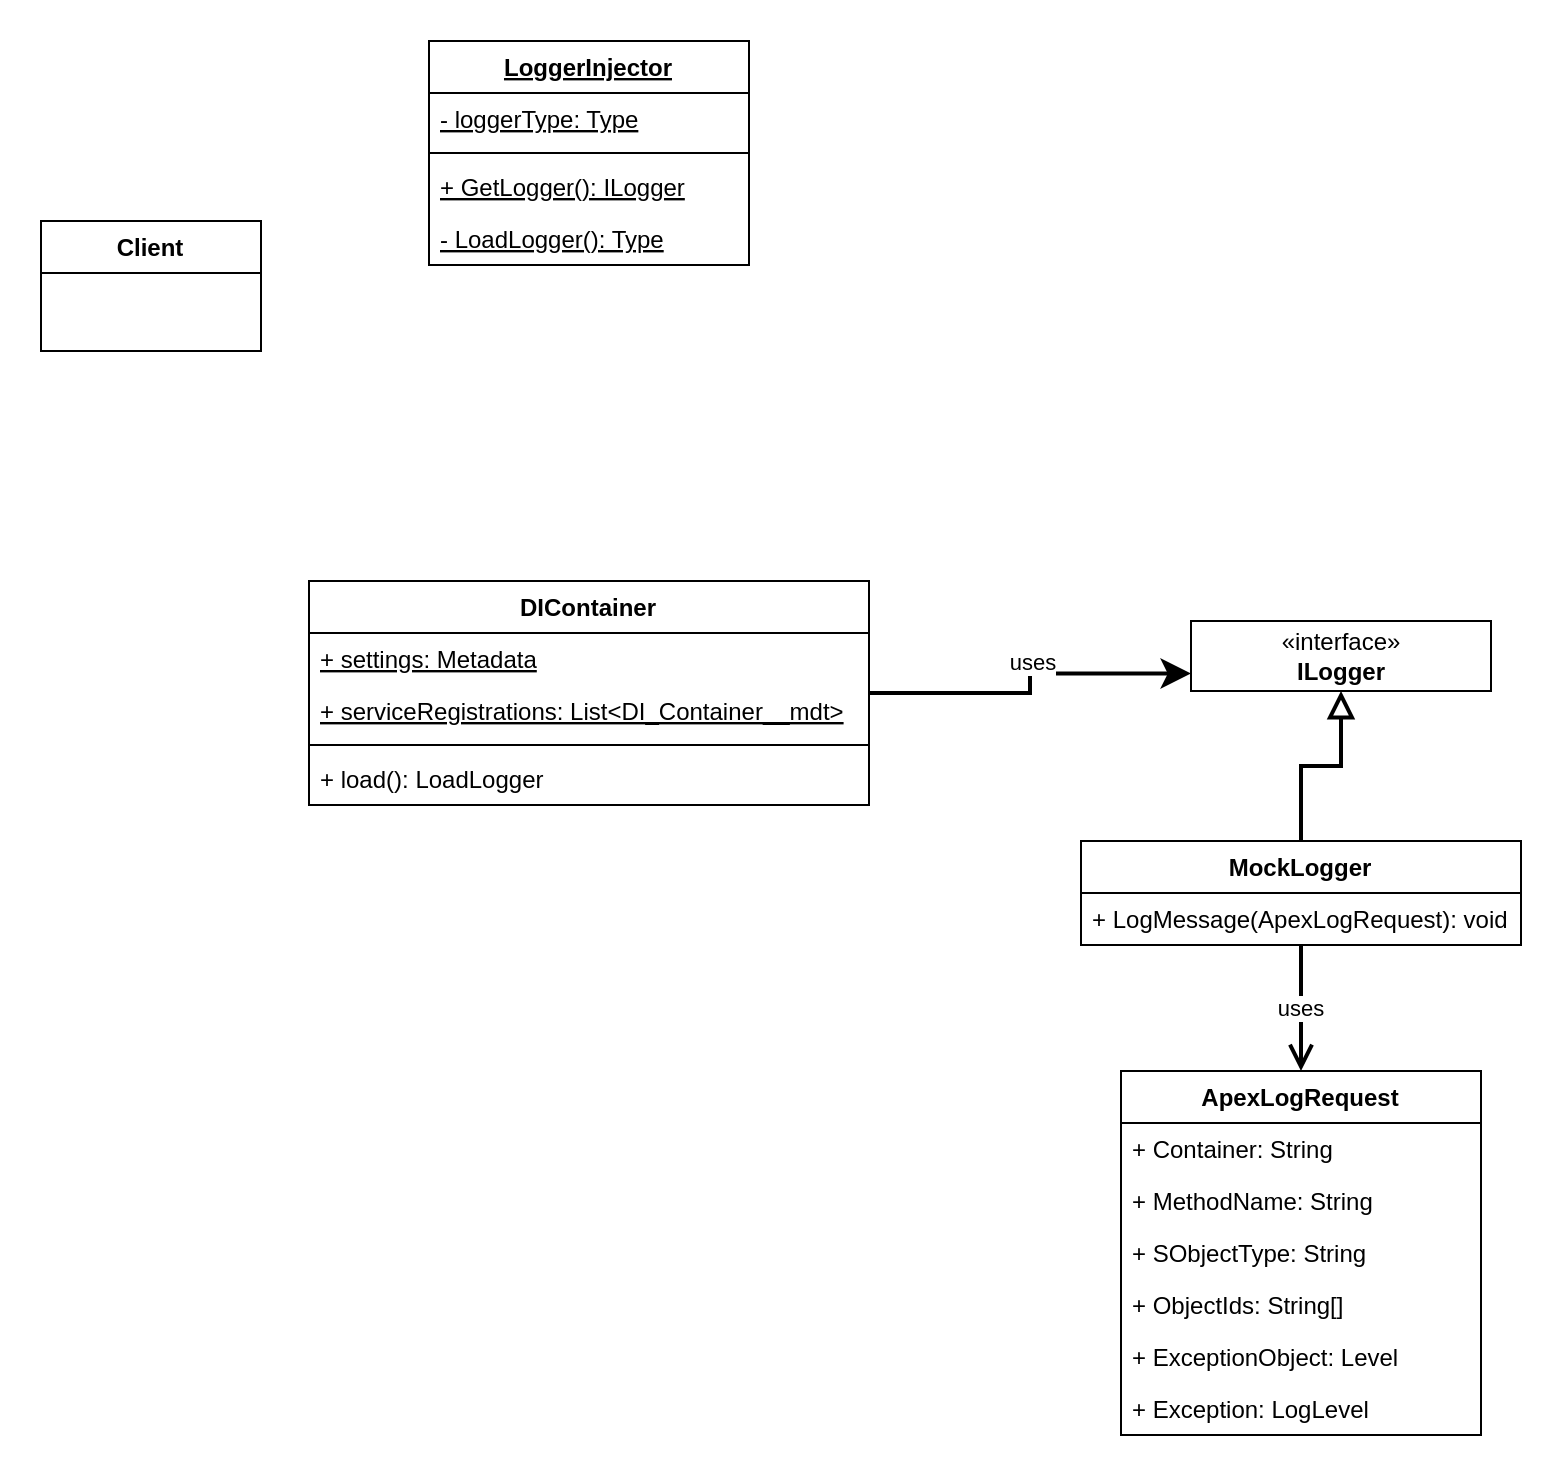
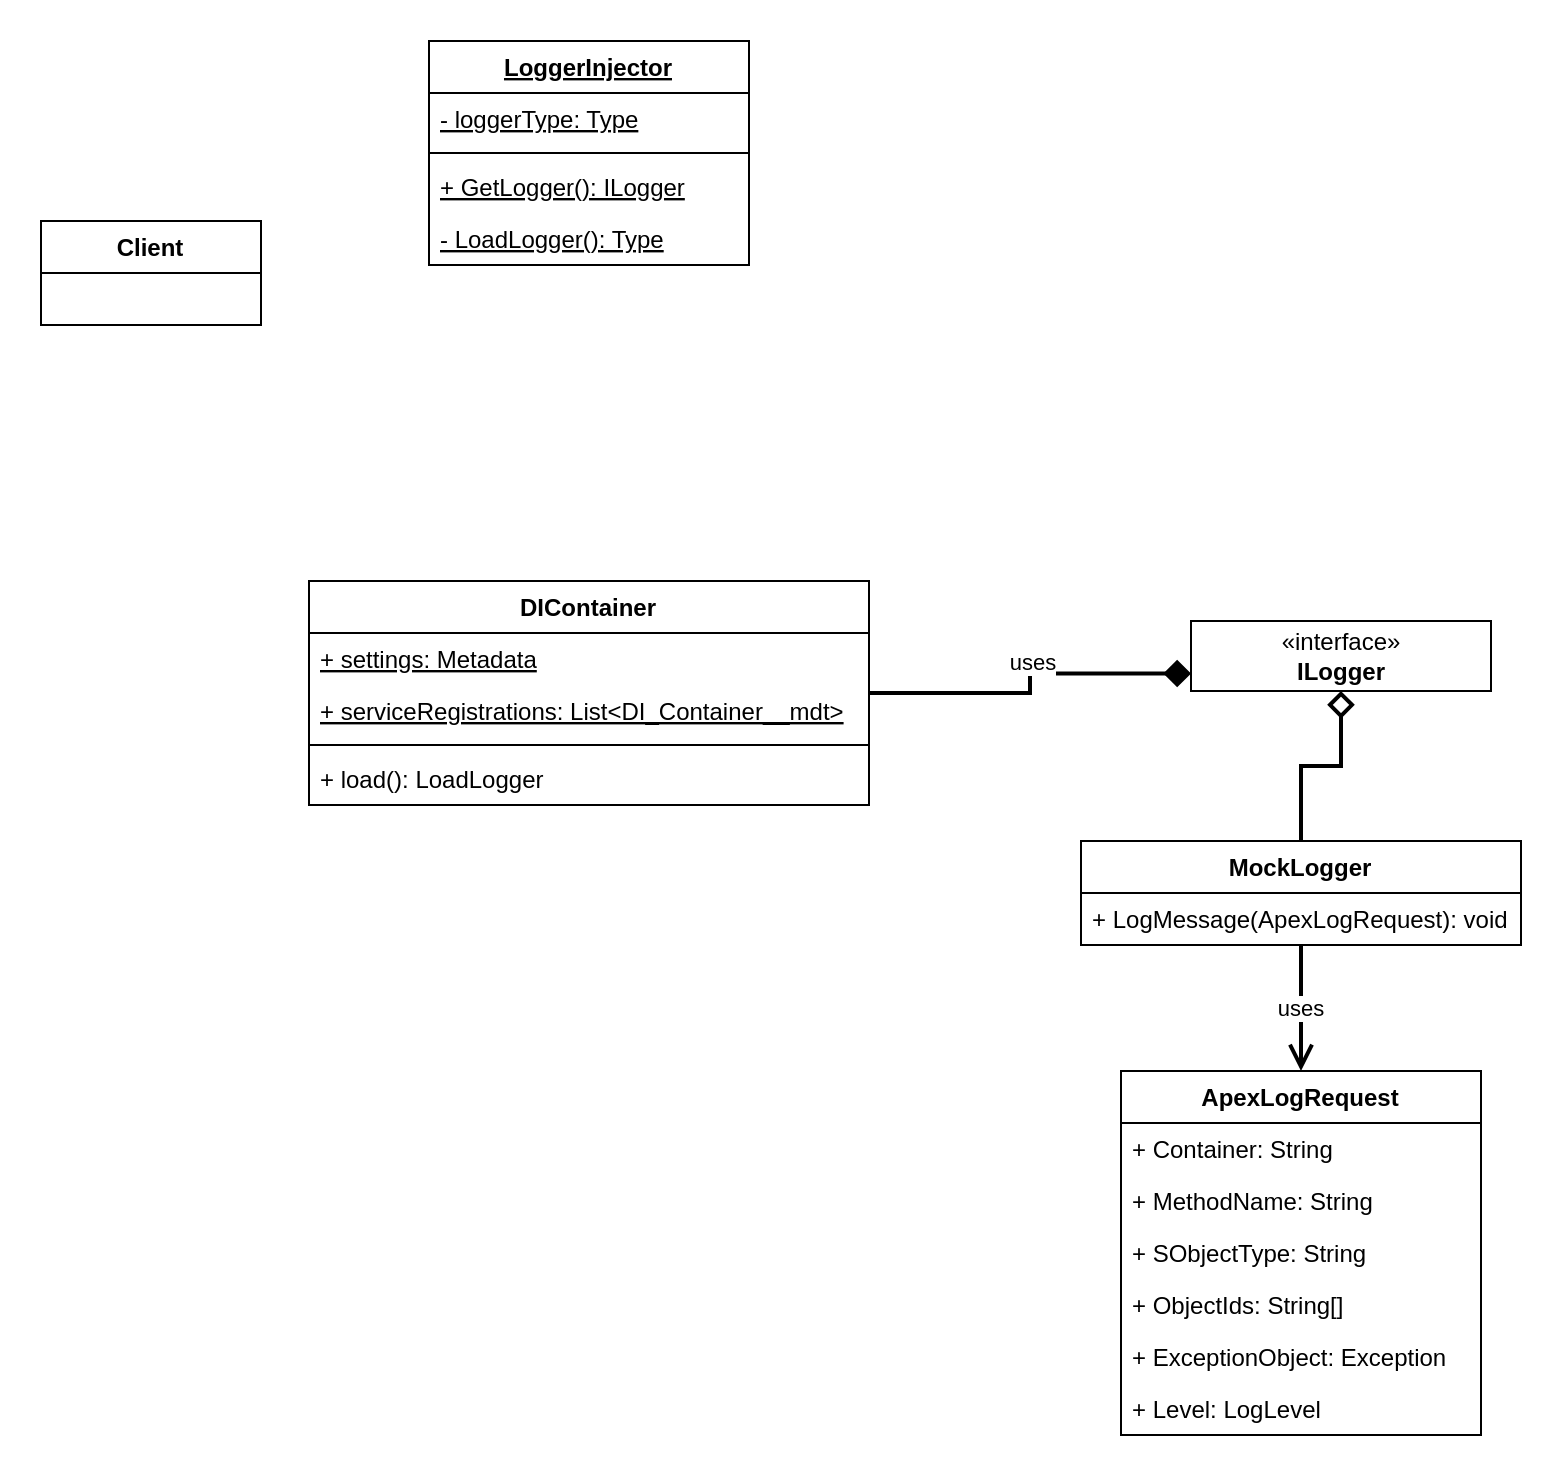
(151, 286) -> (151, 273)
(1165, 674) -> (1164, 674)
(1341, 720) -> (1341, 719)
(1278, 1358) -> (1305, 1358)
(1258, 1410) -> (1231, 1410)
